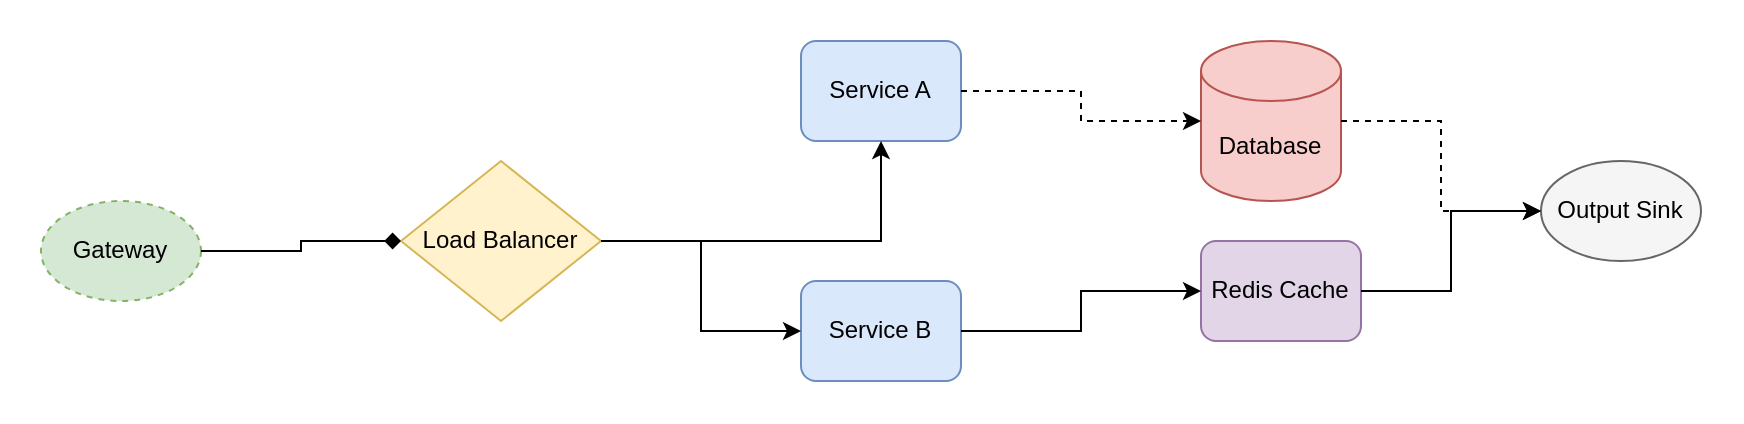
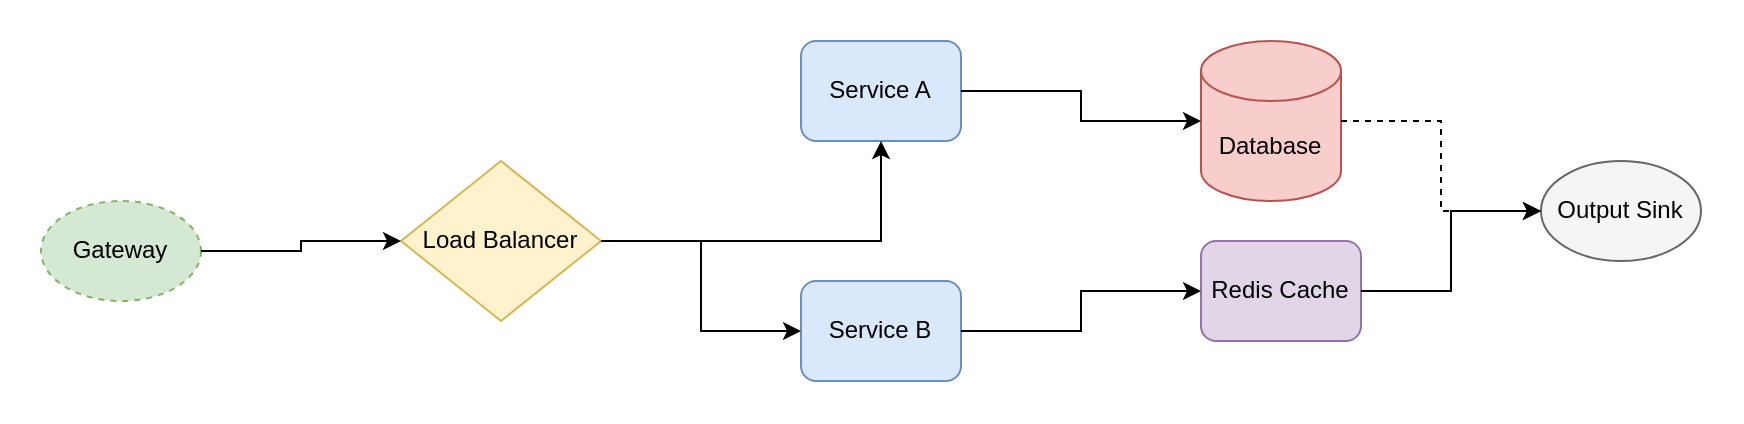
(1081, 99) -> (1081, 99)
(384, 241) -> (385, 241)
